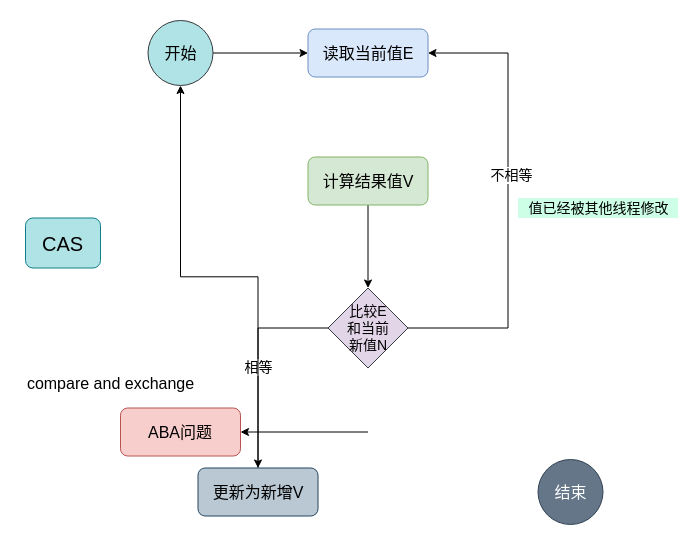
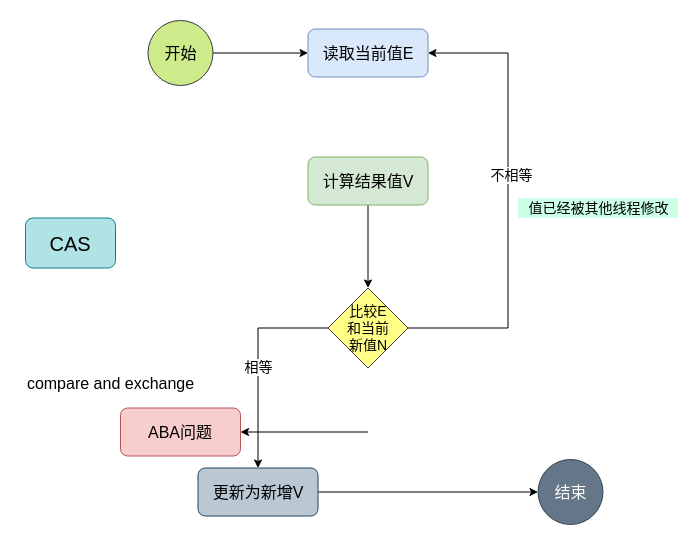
(181, 53) -> (181, 53)
(63, 243) -> (71, 243)
(181, 248) -> (424, 492)
(368, 328) -> (368, 328)
